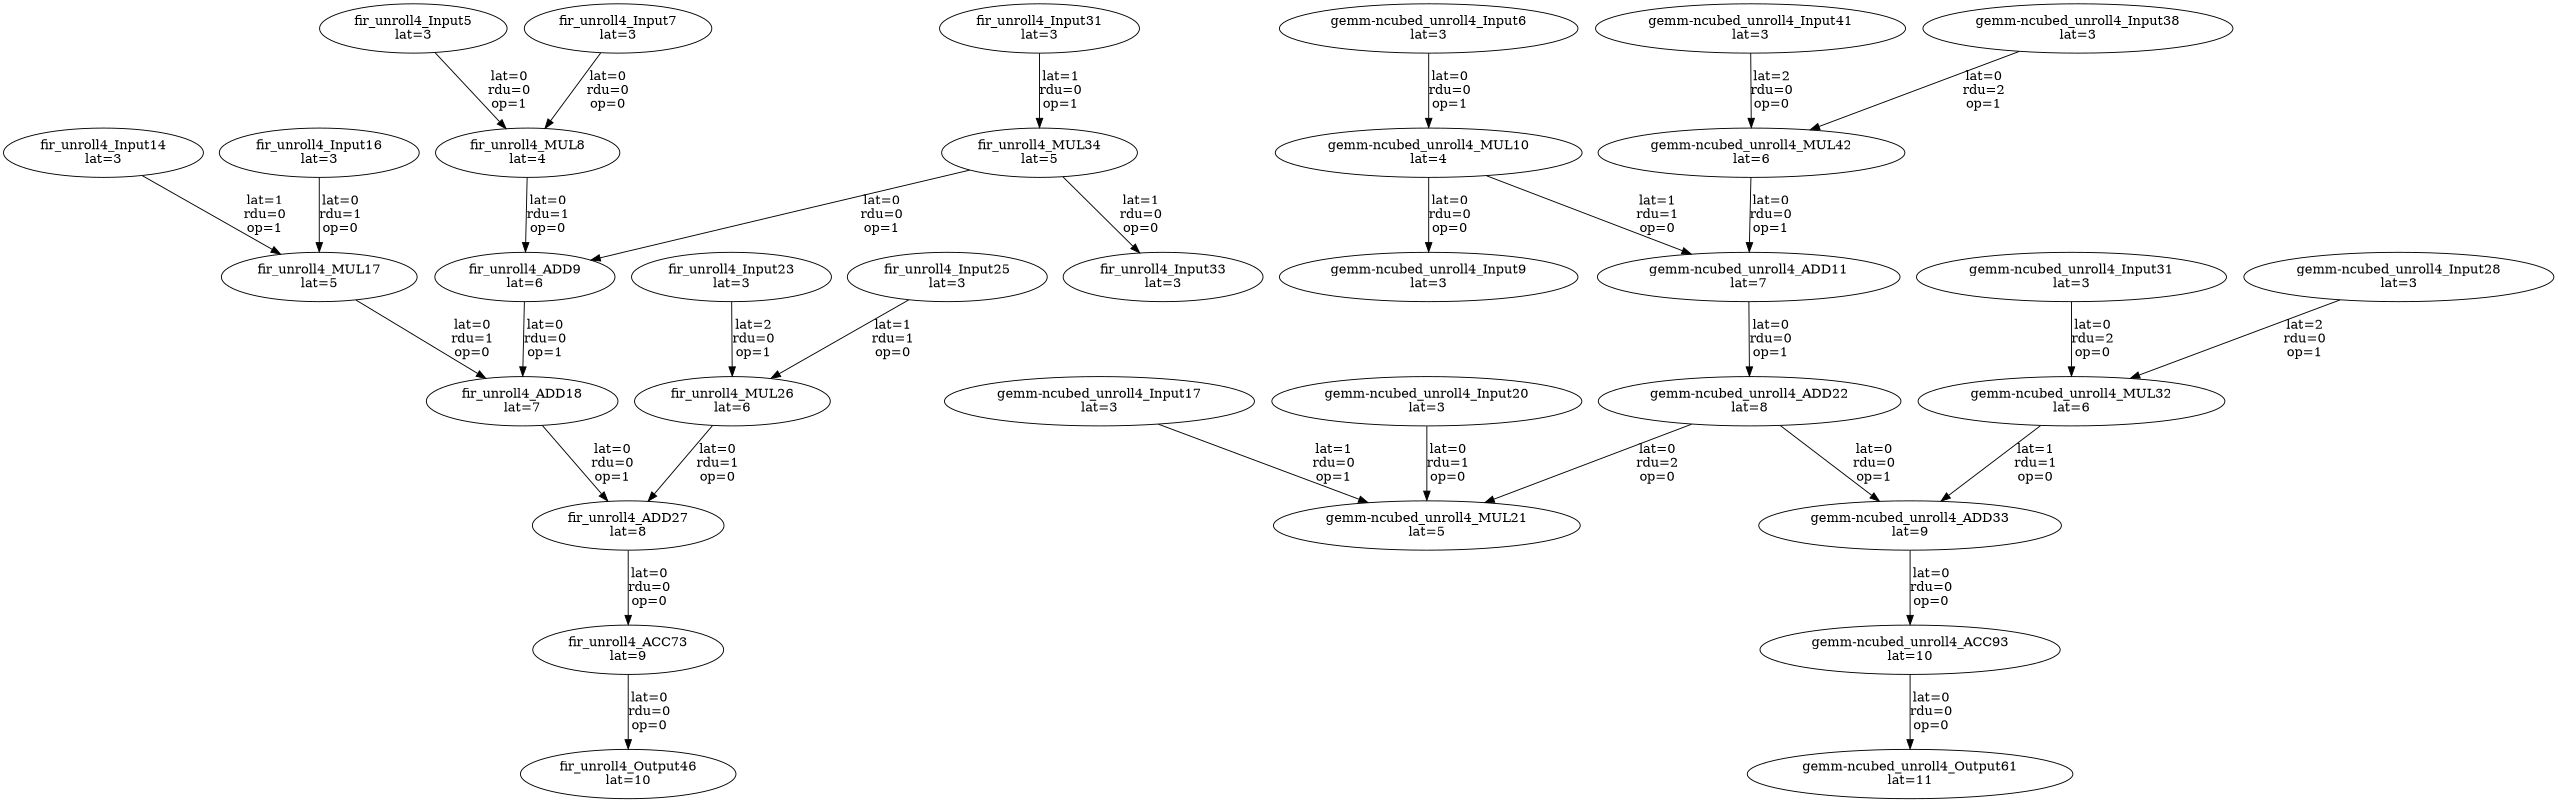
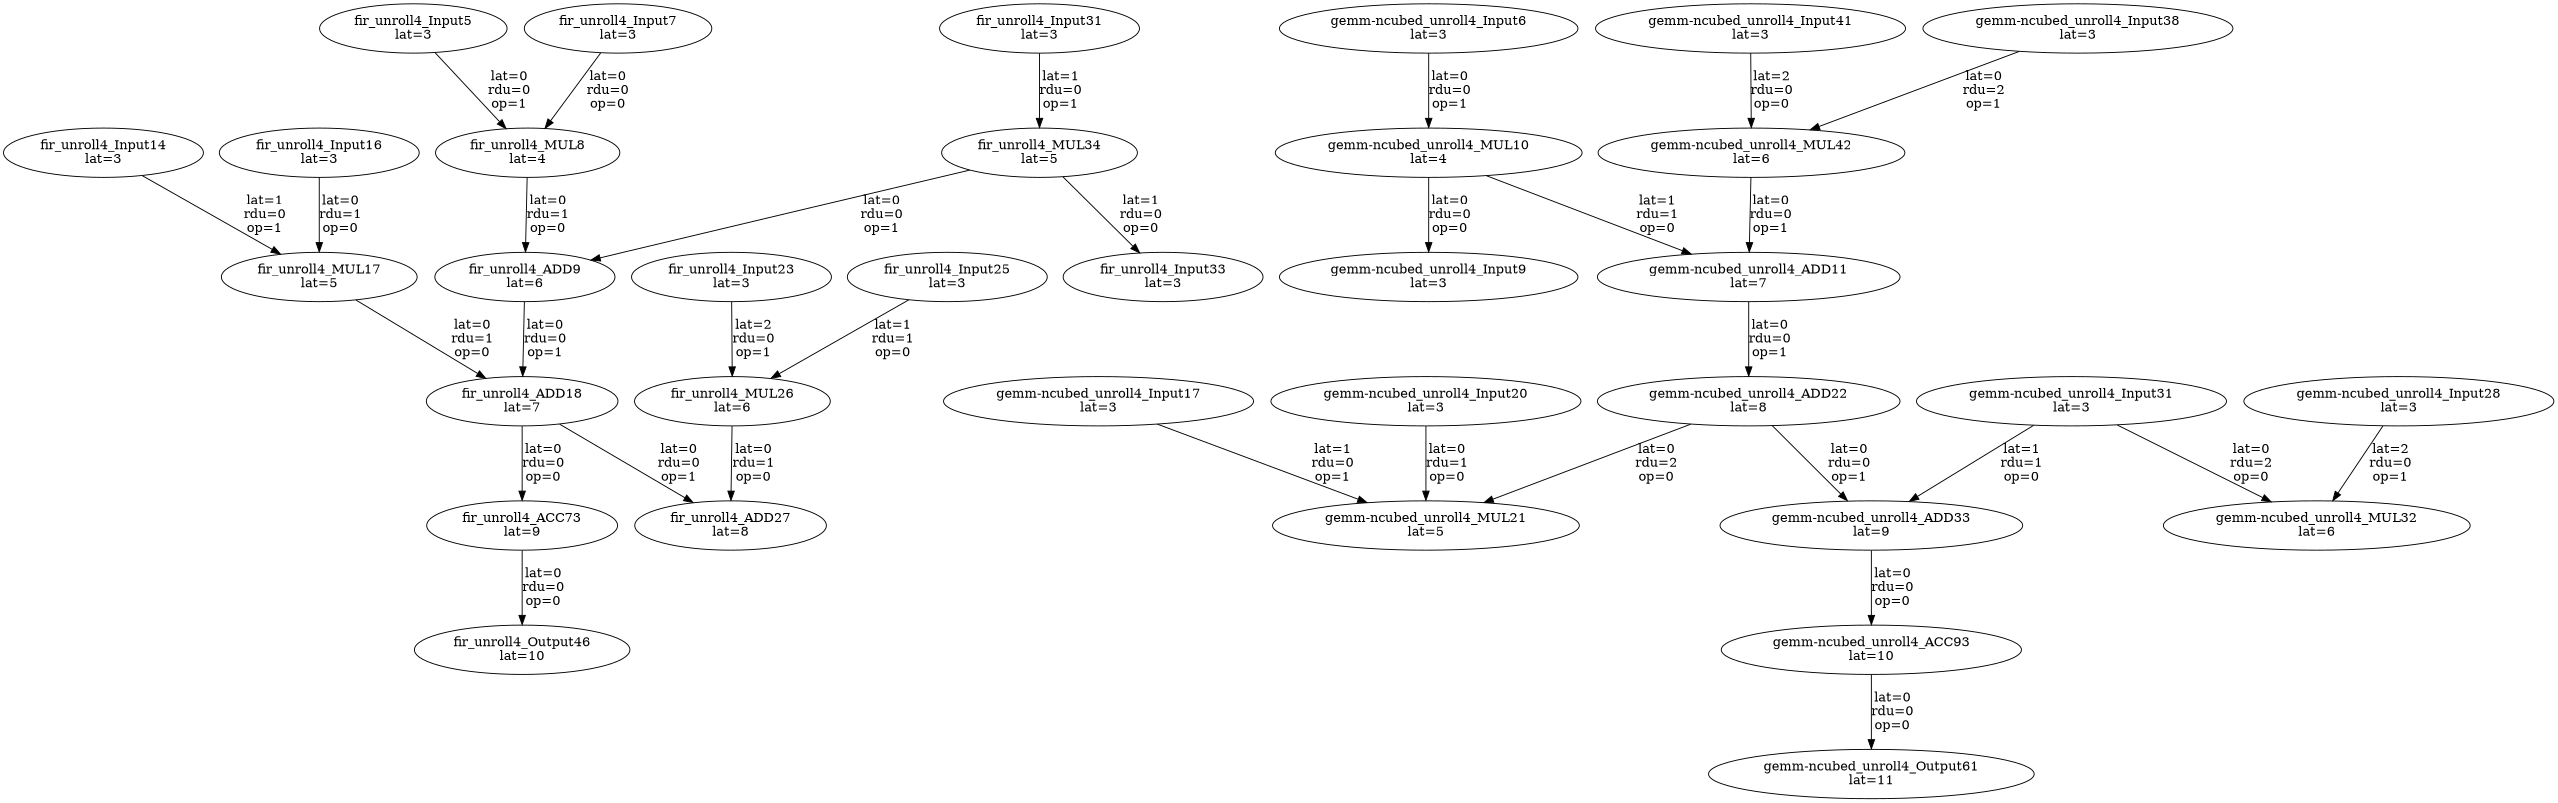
(1995, 461) -> (1976, 461)
(628, 583) -> (522, 459)
